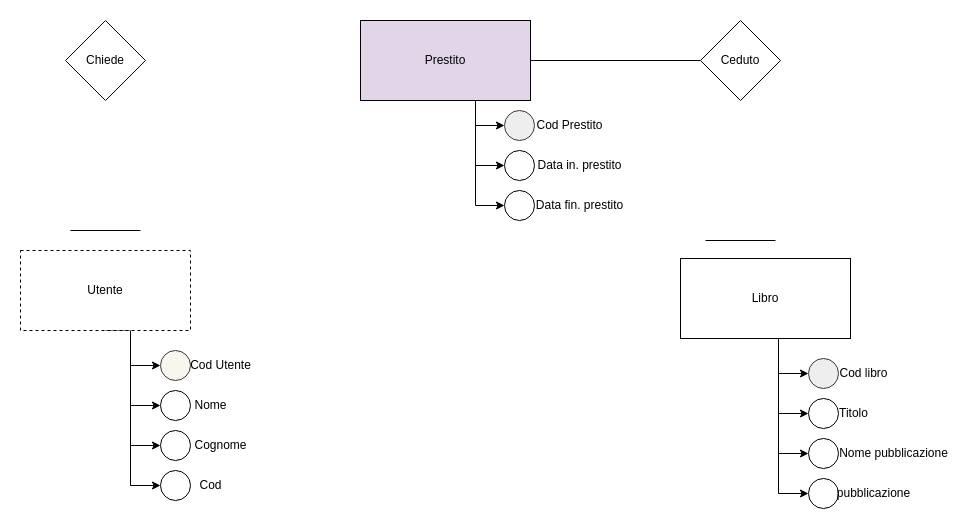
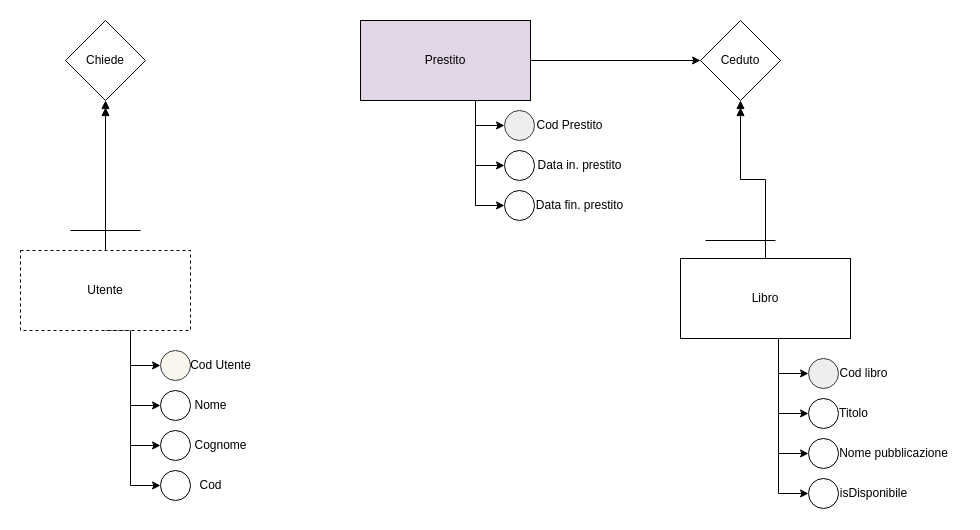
(695, 61) -> (692, 61)
none -> (762, 180)
none -> (106, 183)
(874, 494) -> (874, 494)
